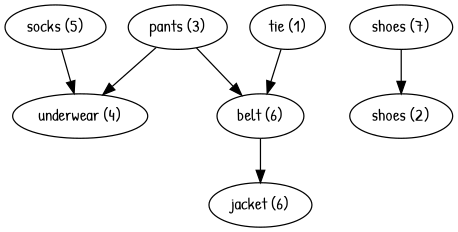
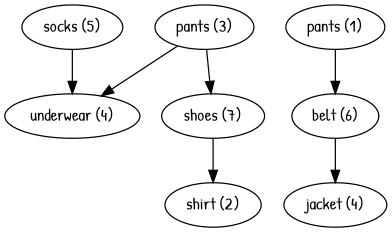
(288, 27) -> (335, 27)
(215, 67) -> (208, 66)
(401, 116) -> (213, 205)
(260, 205) -> (335, 205)
